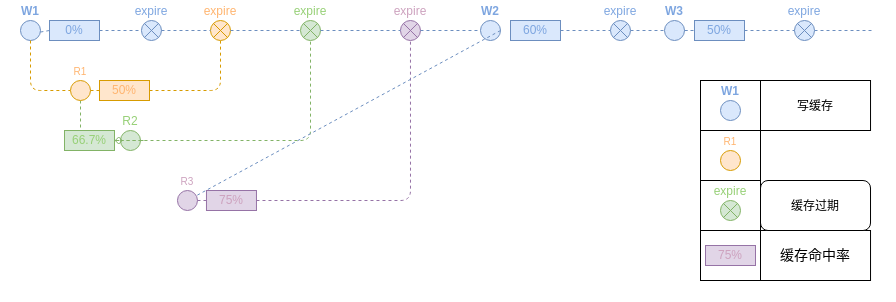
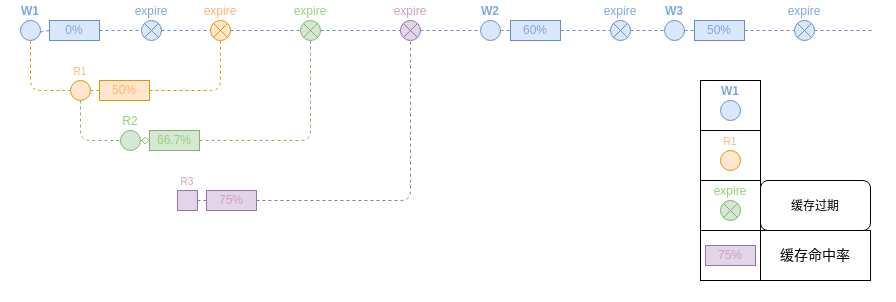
(816, 106) -> none
(348, 113) -> (506, 31)
(90, 141) -> (175, 141)
(187, 201) -> (187, 201)
